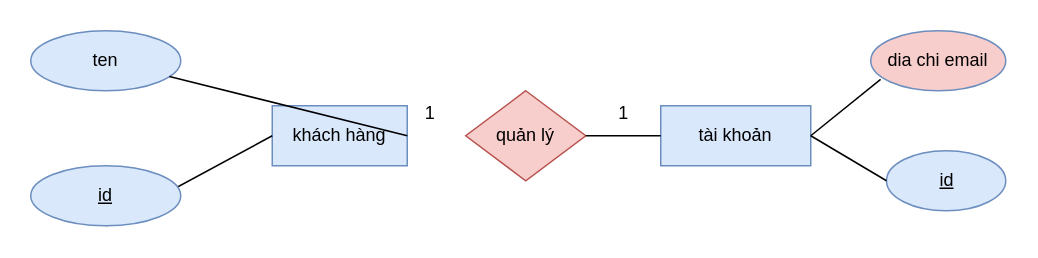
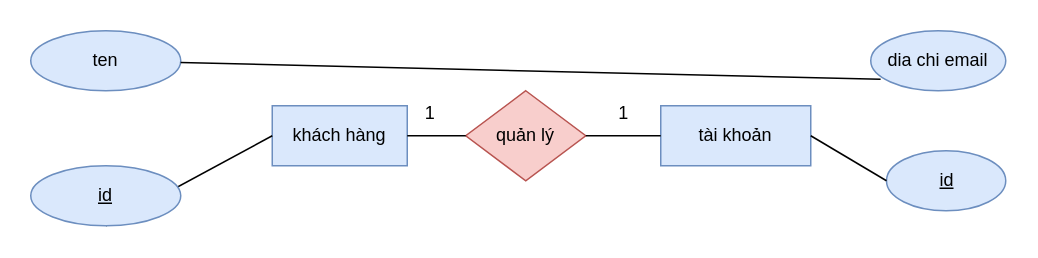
(938, 61) -> (938, 61)
(289, 106) -> (437, 136)
(848, 106) -> (531, 71)
